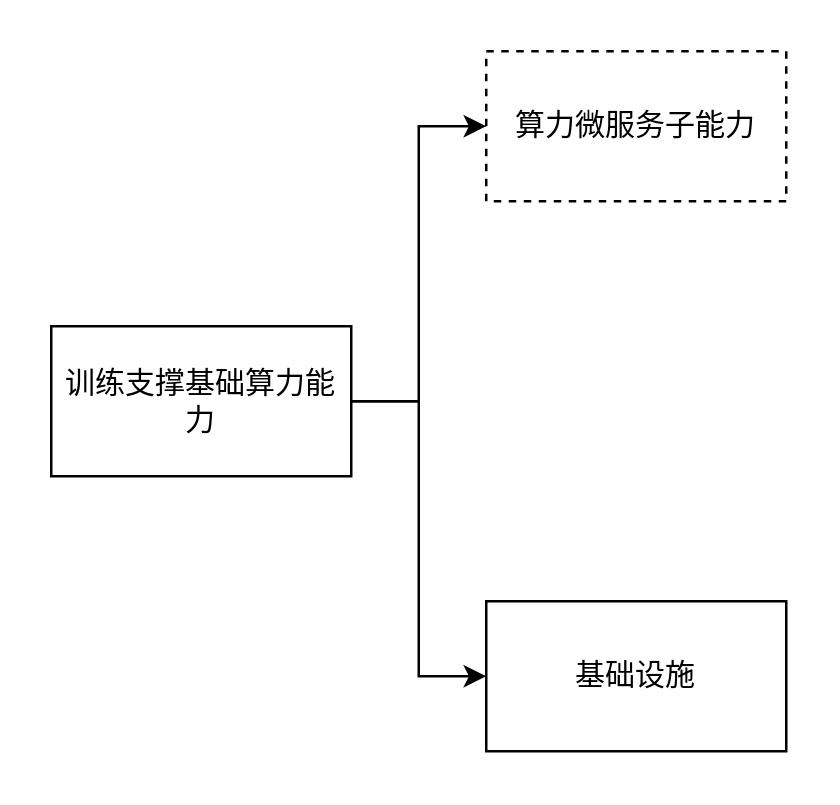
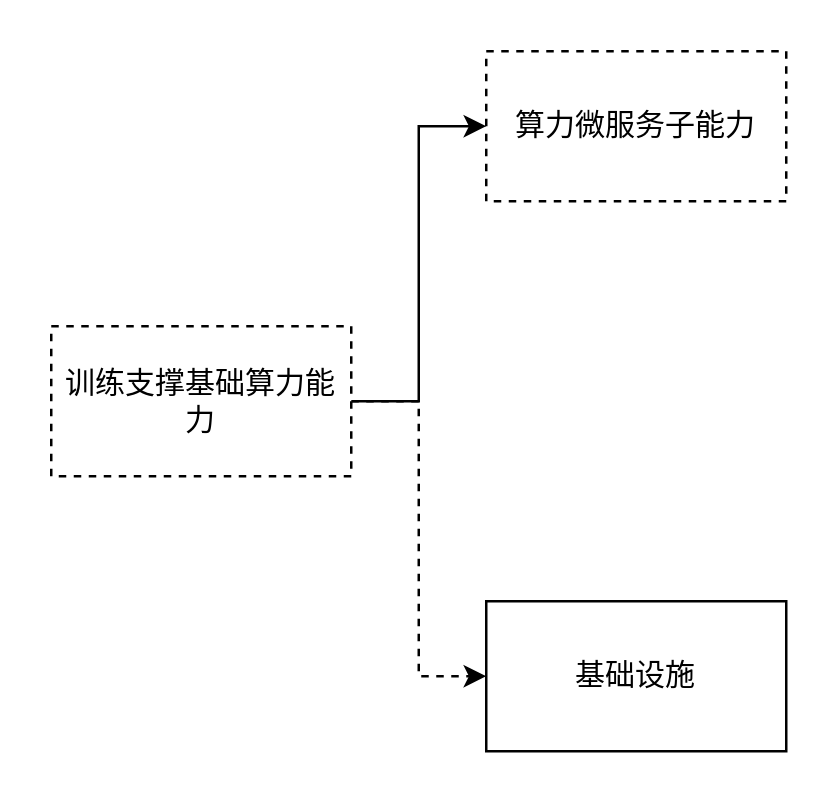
(201, 401) -> (201, 401)
(419, 564) -> (419, 564)
